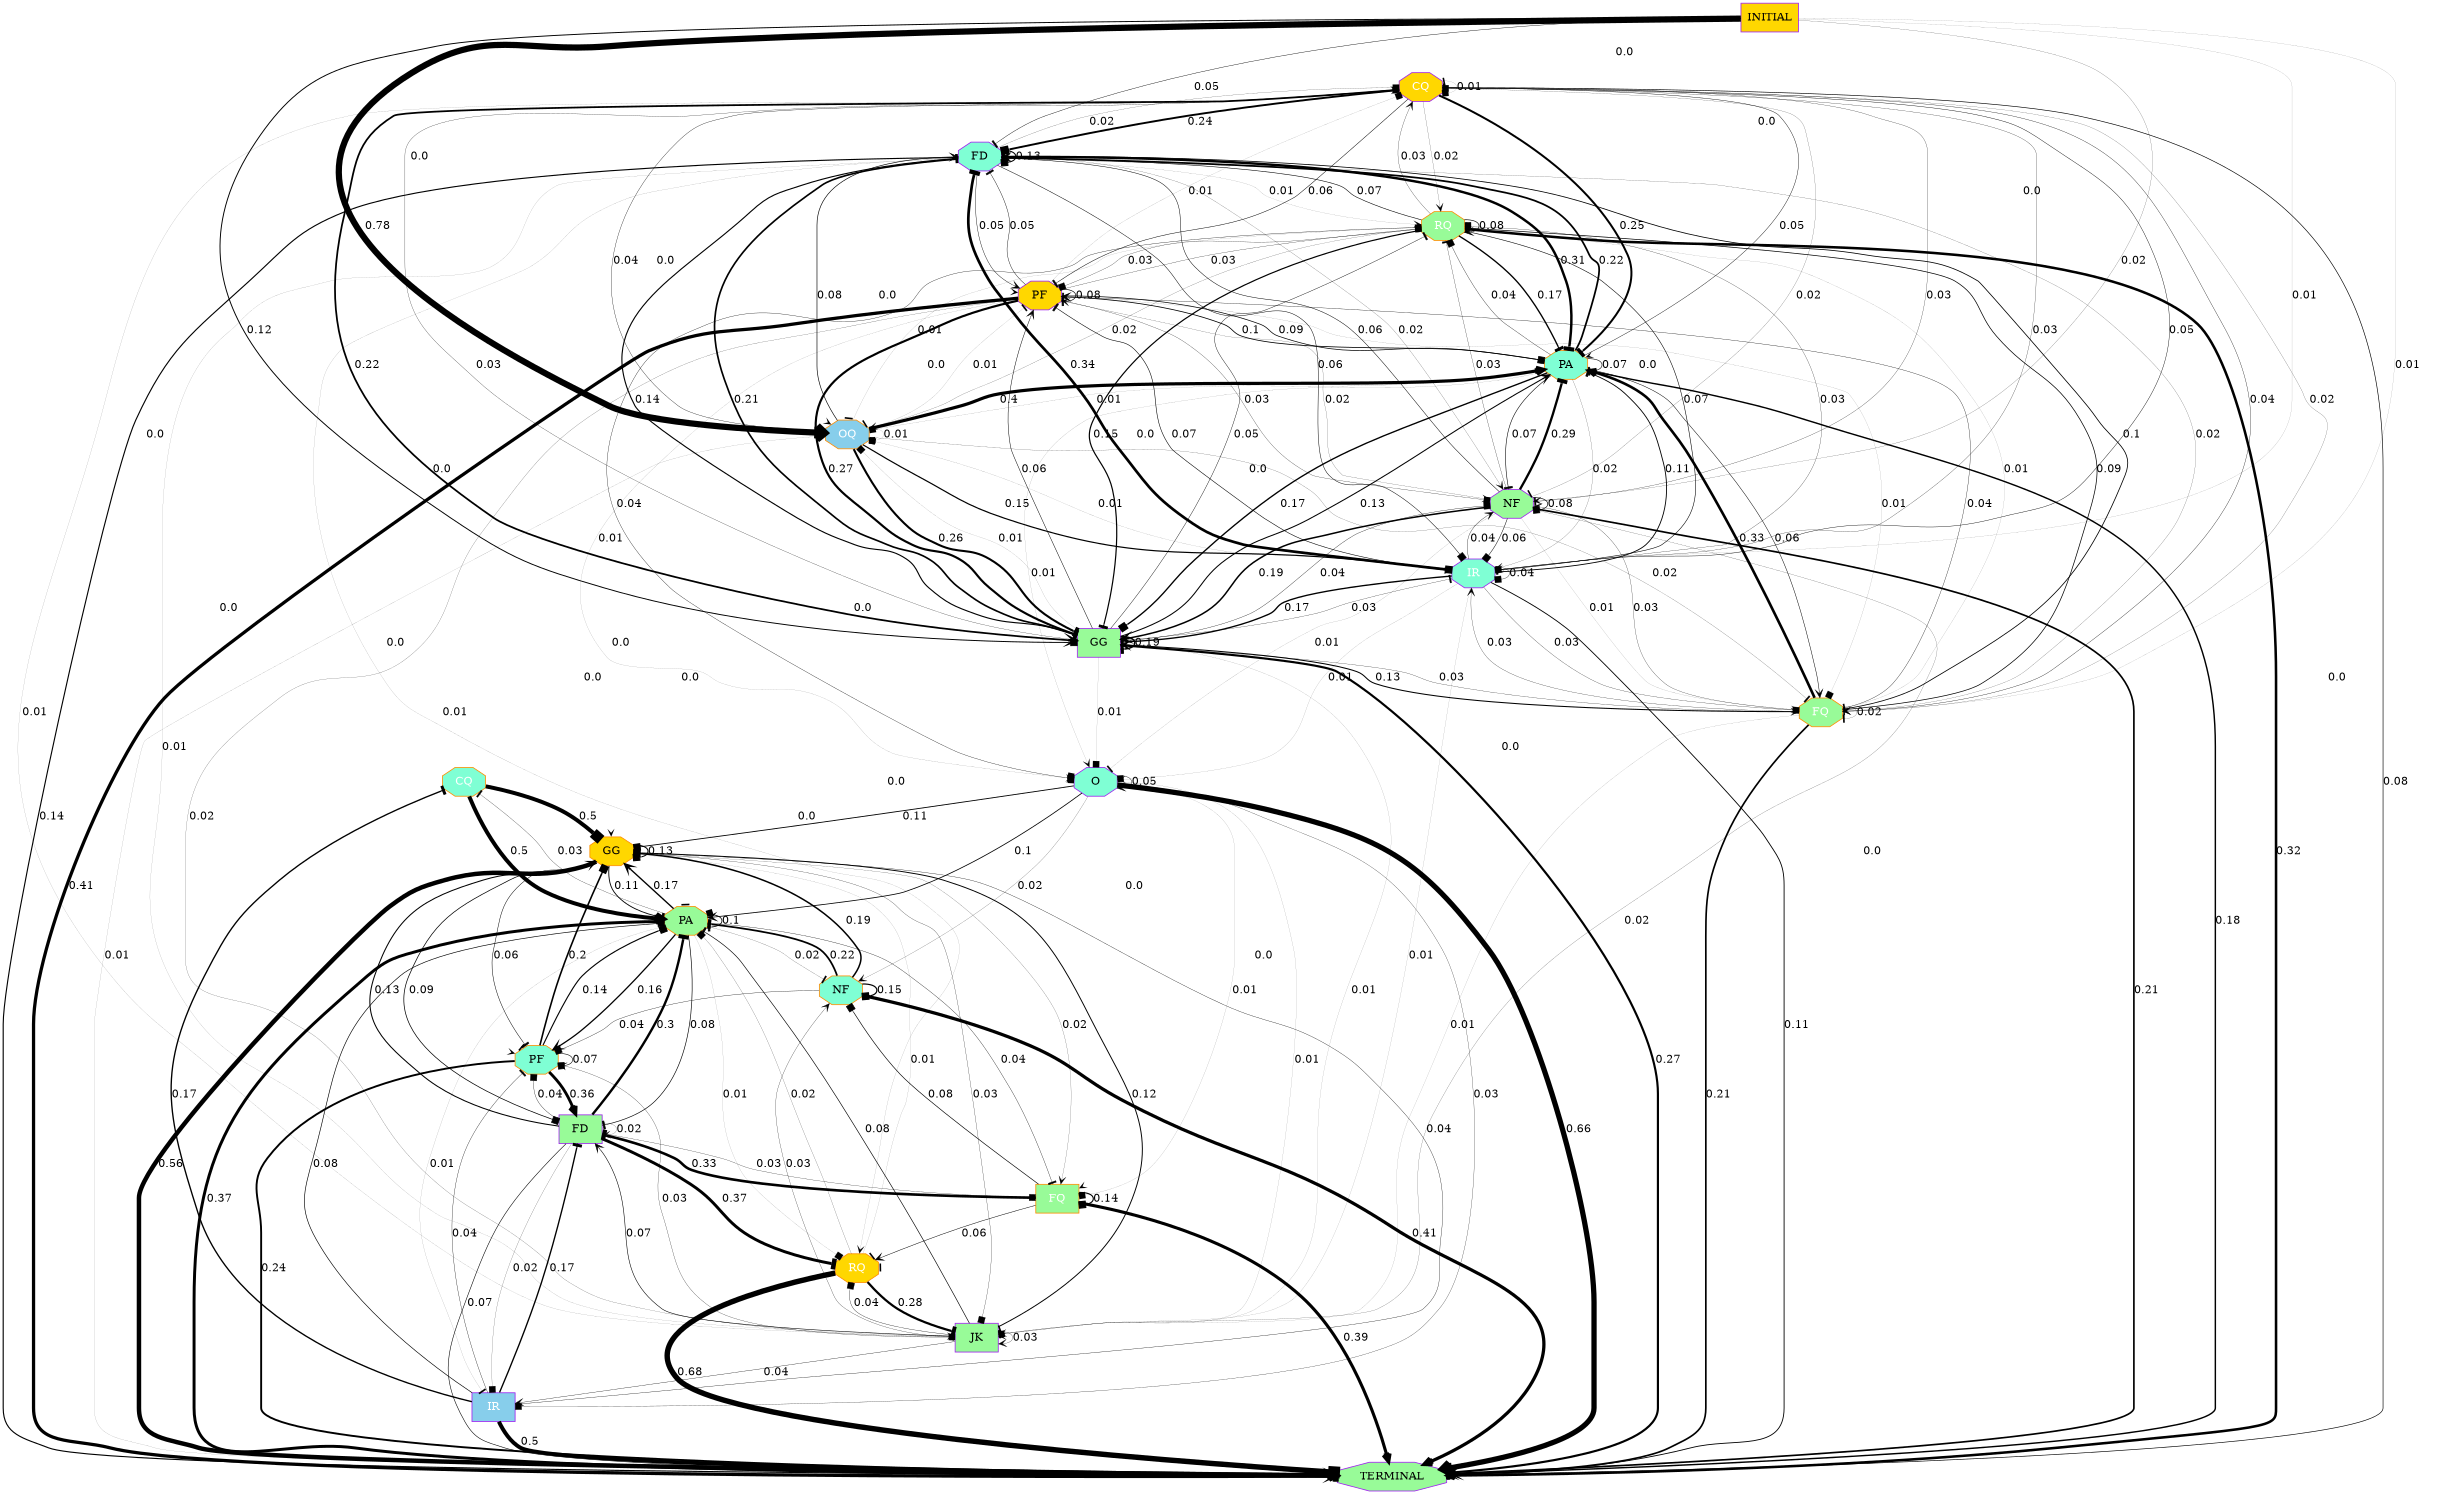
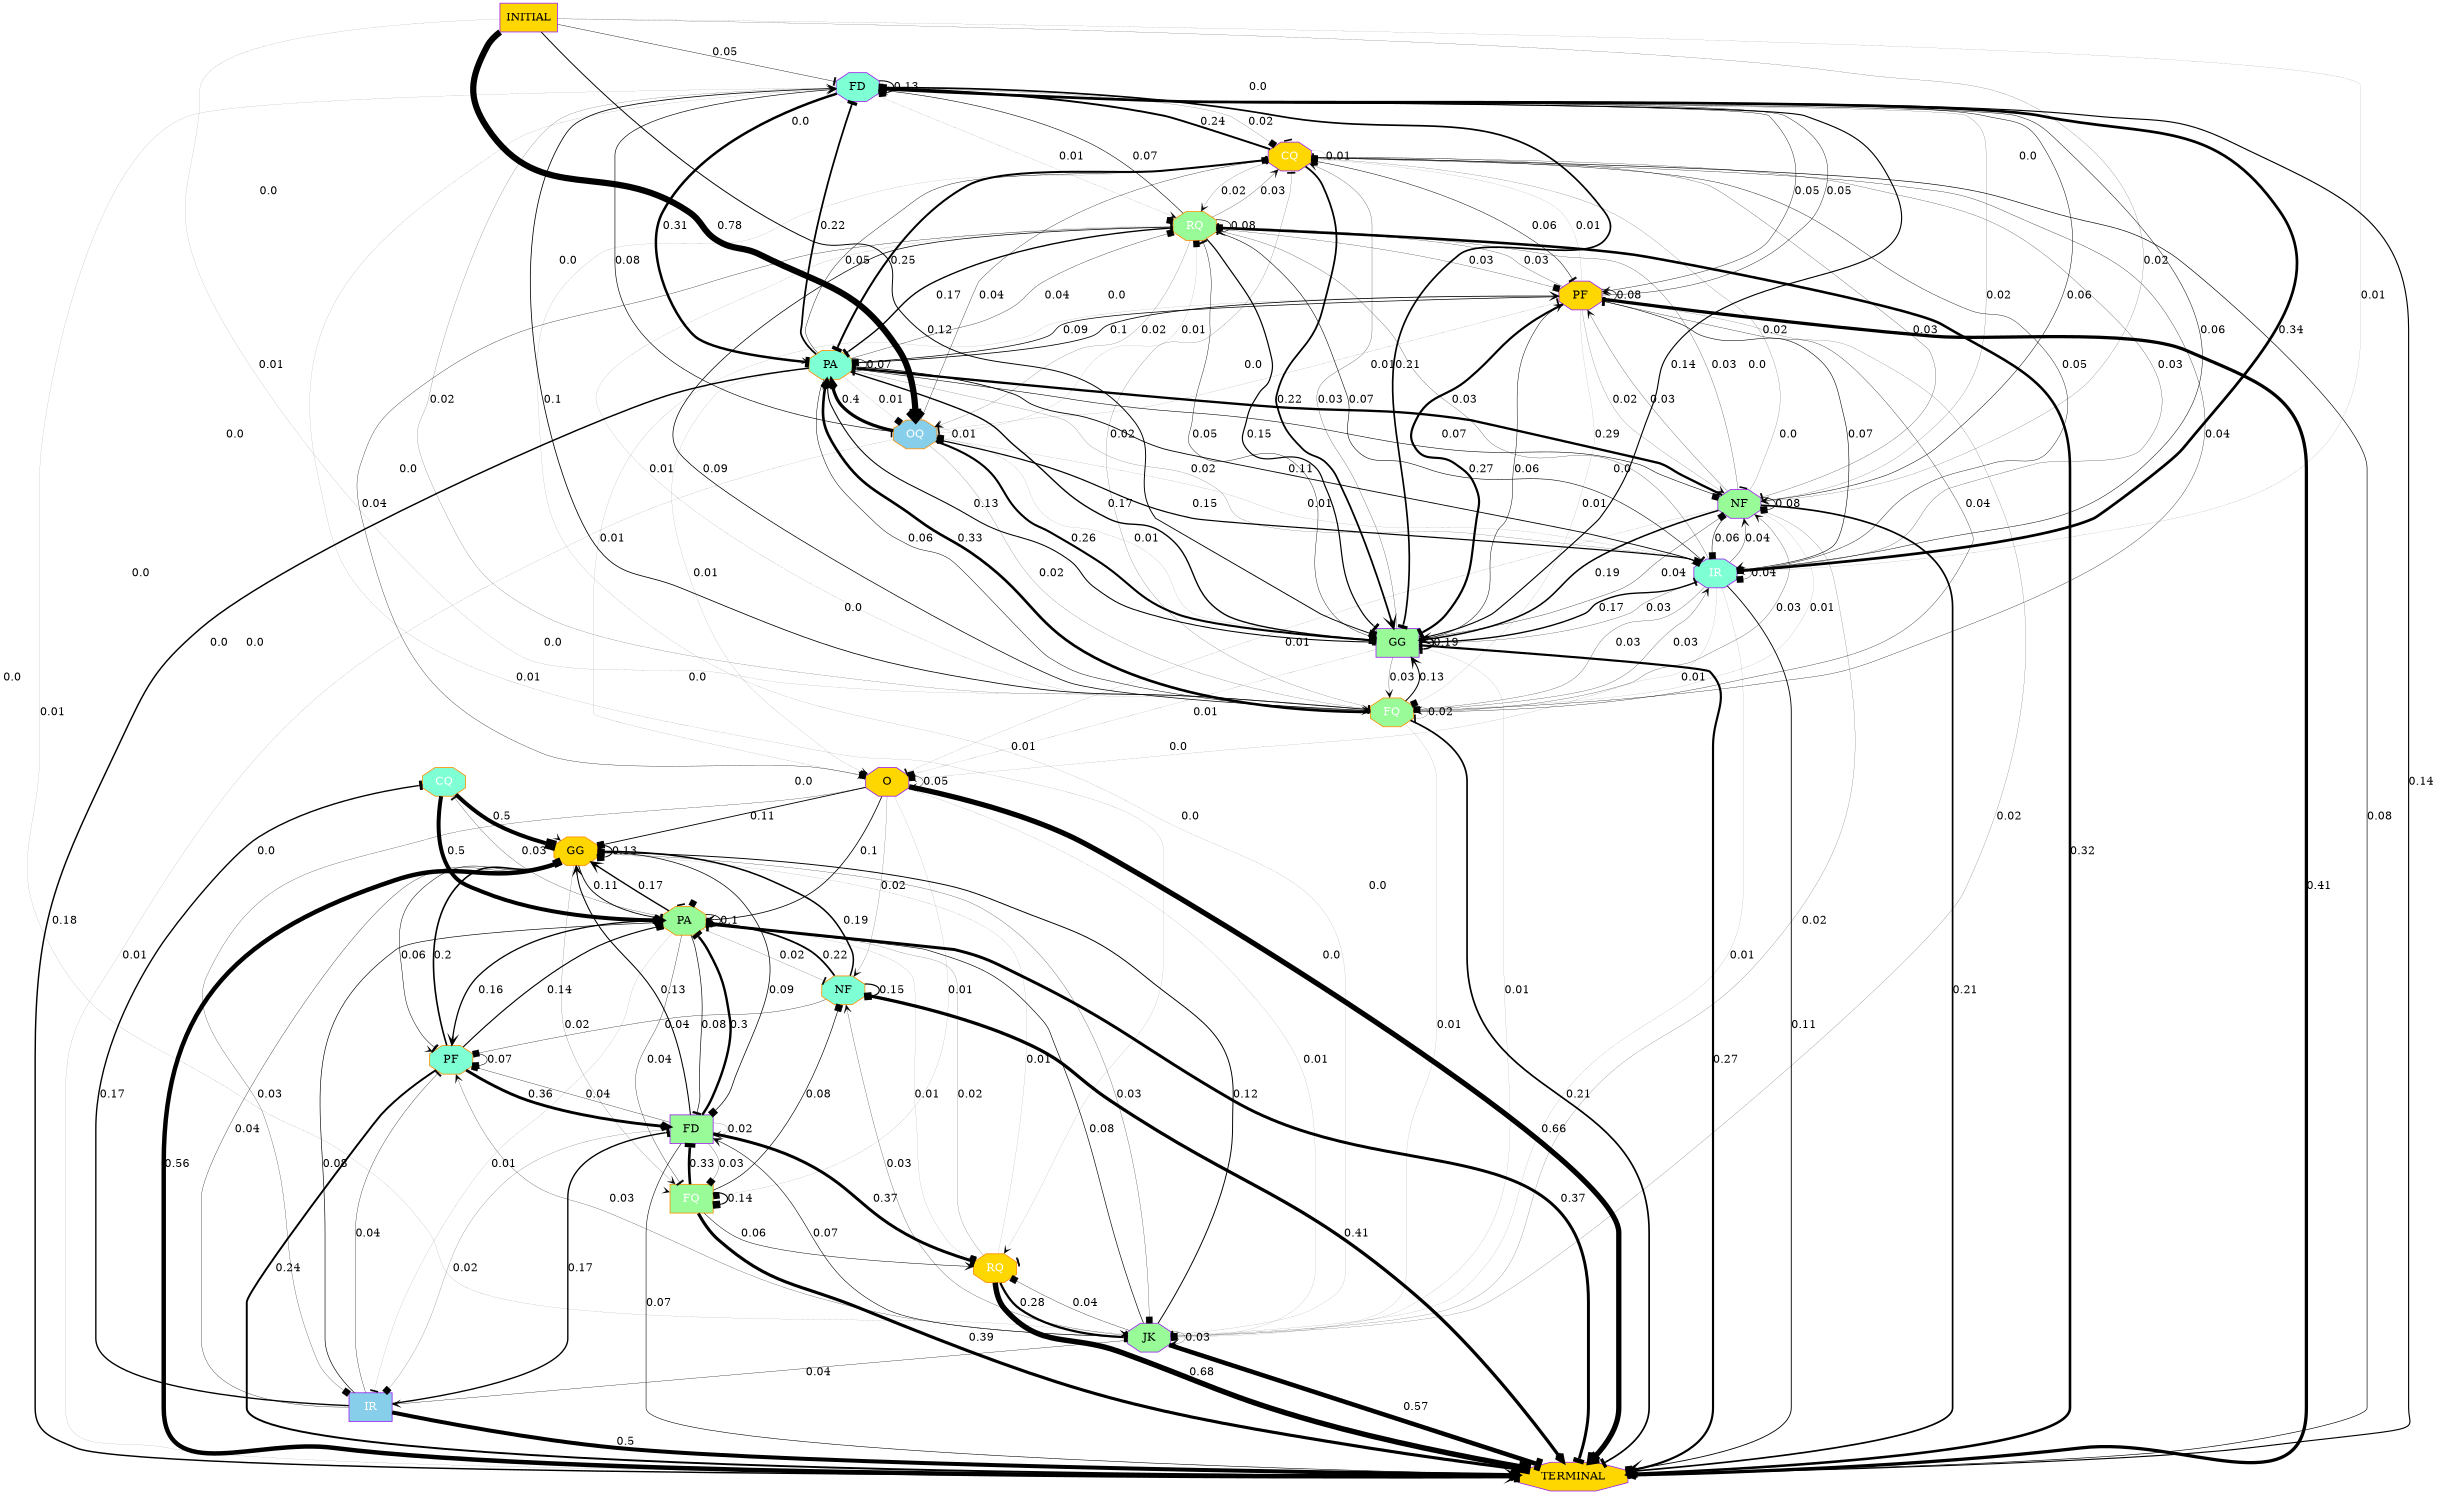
(1096, 782) -> (887, 782)
(977, 1338) -> (1149, 1338)
none -> (1352, 1404)
(1392, 1477) -> (1573, 1477)
